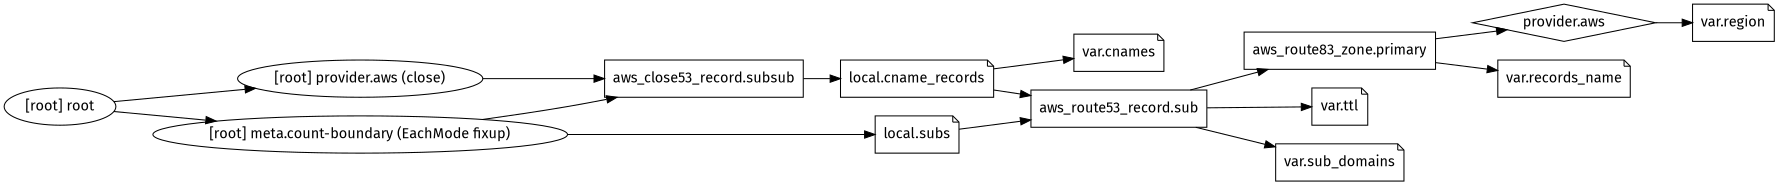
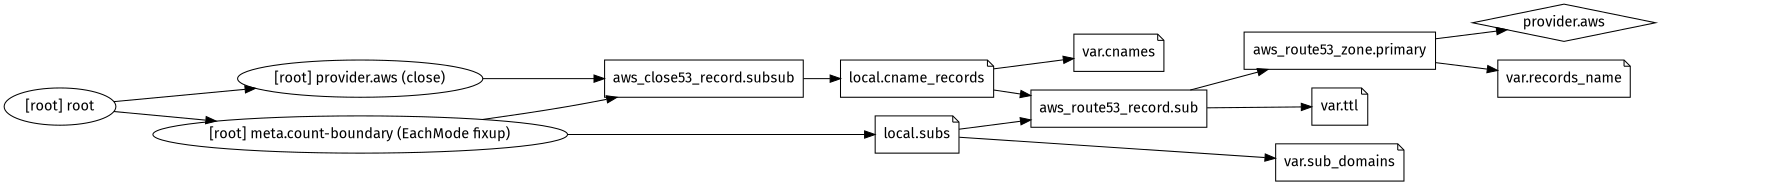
(1733, 23) -> none
(1340, 51) -> (1340, 51)
(1230, 136) -> (1112, 147)
